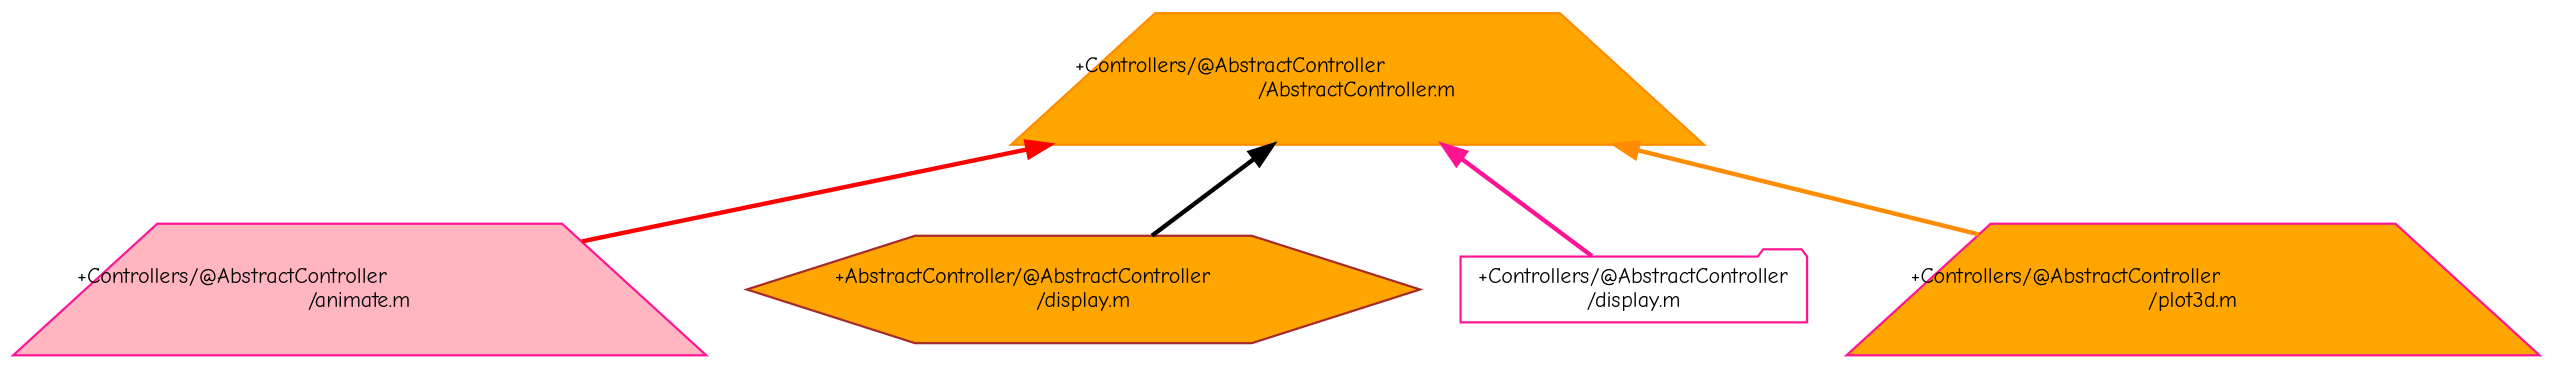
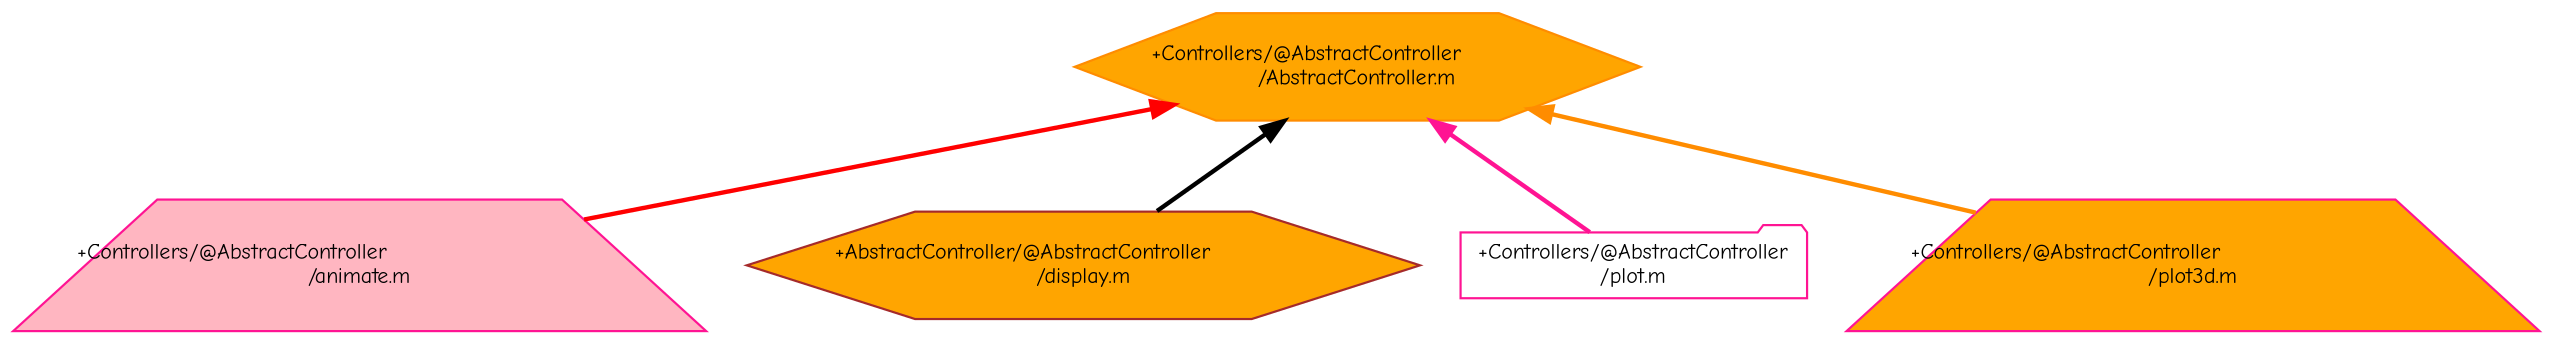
(1358, 79) -> (1358, 67)
(1634, 289) -> (1634, 265)
